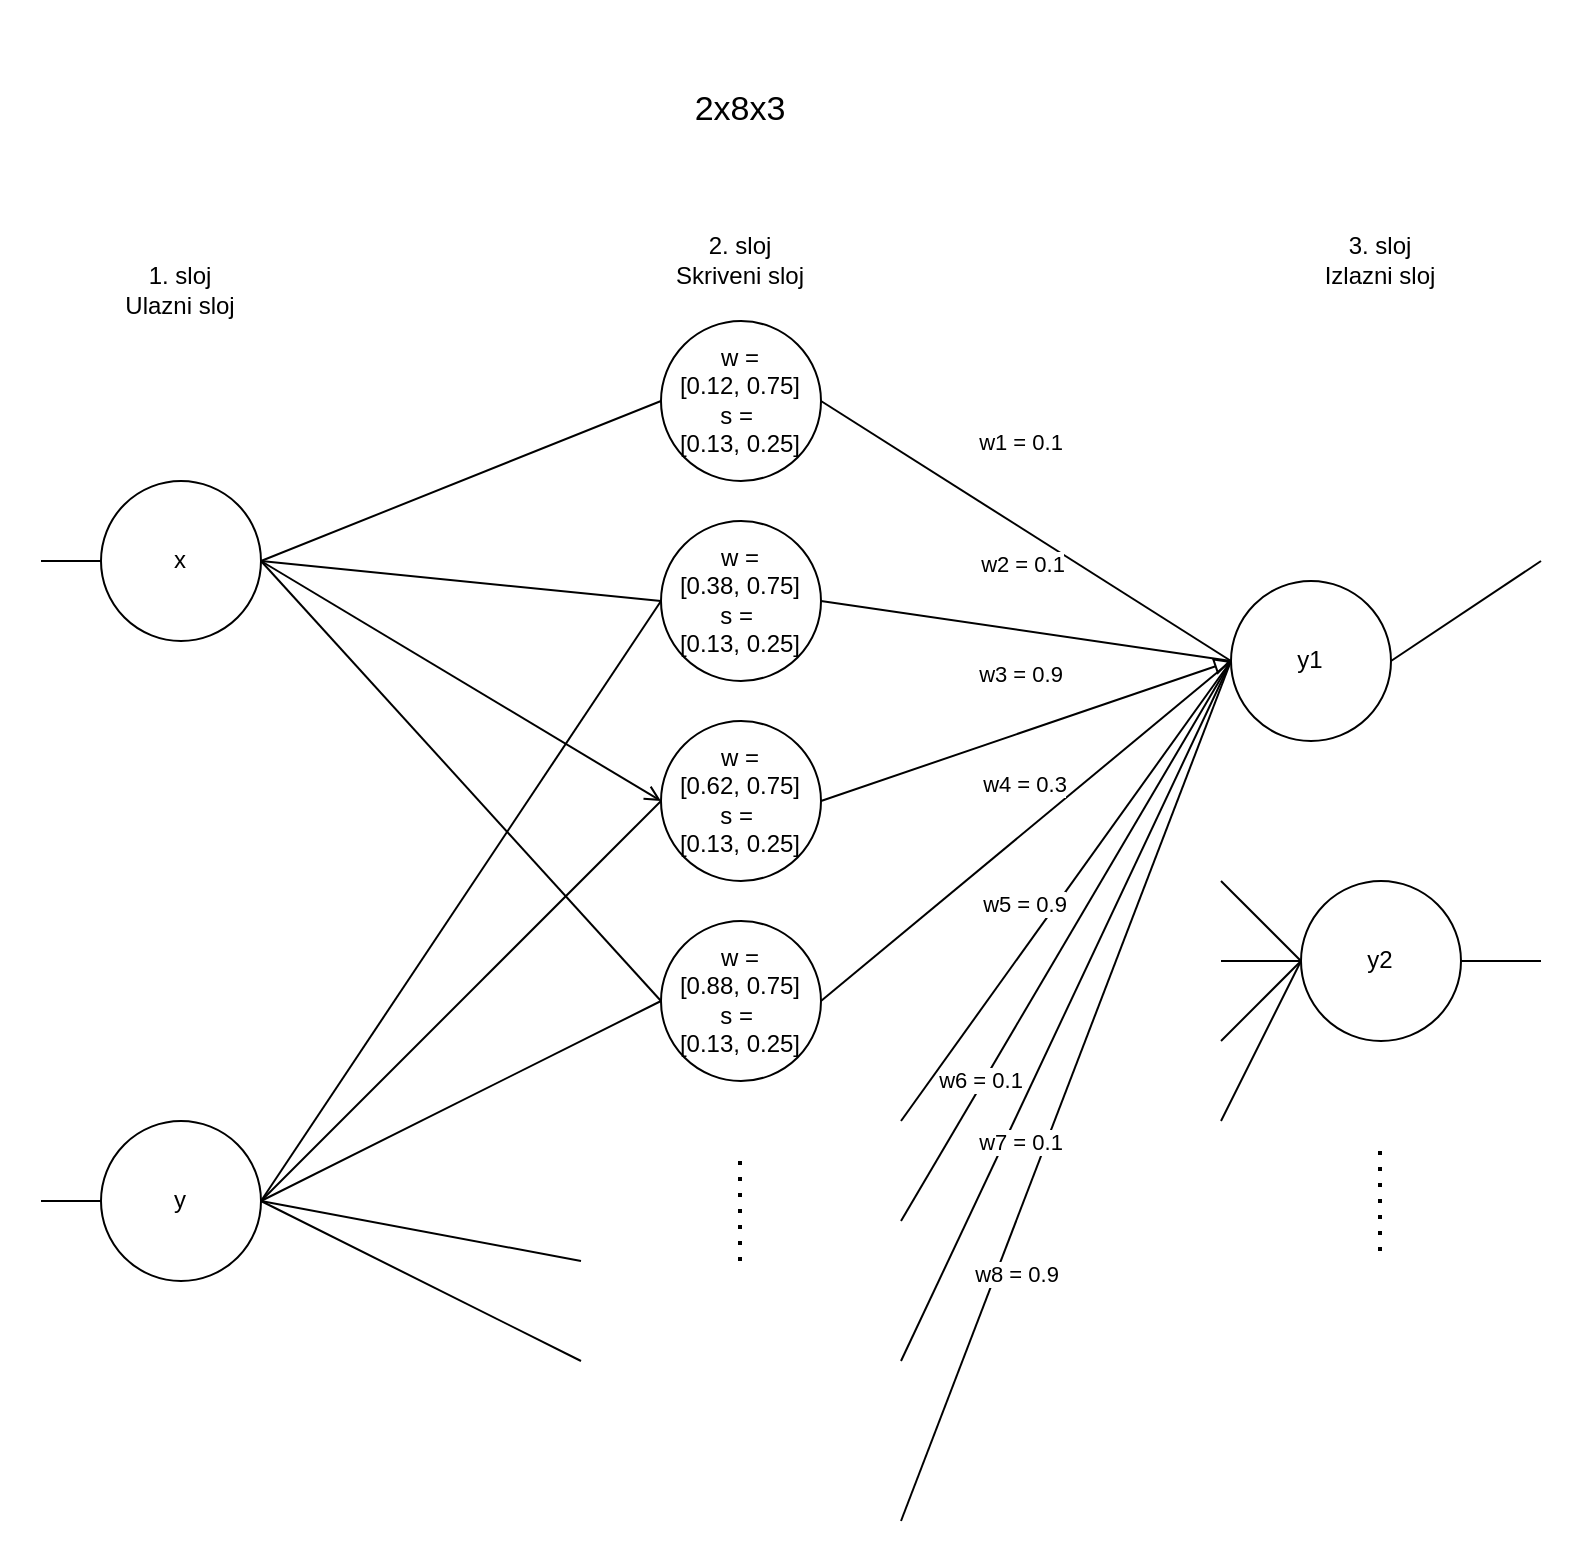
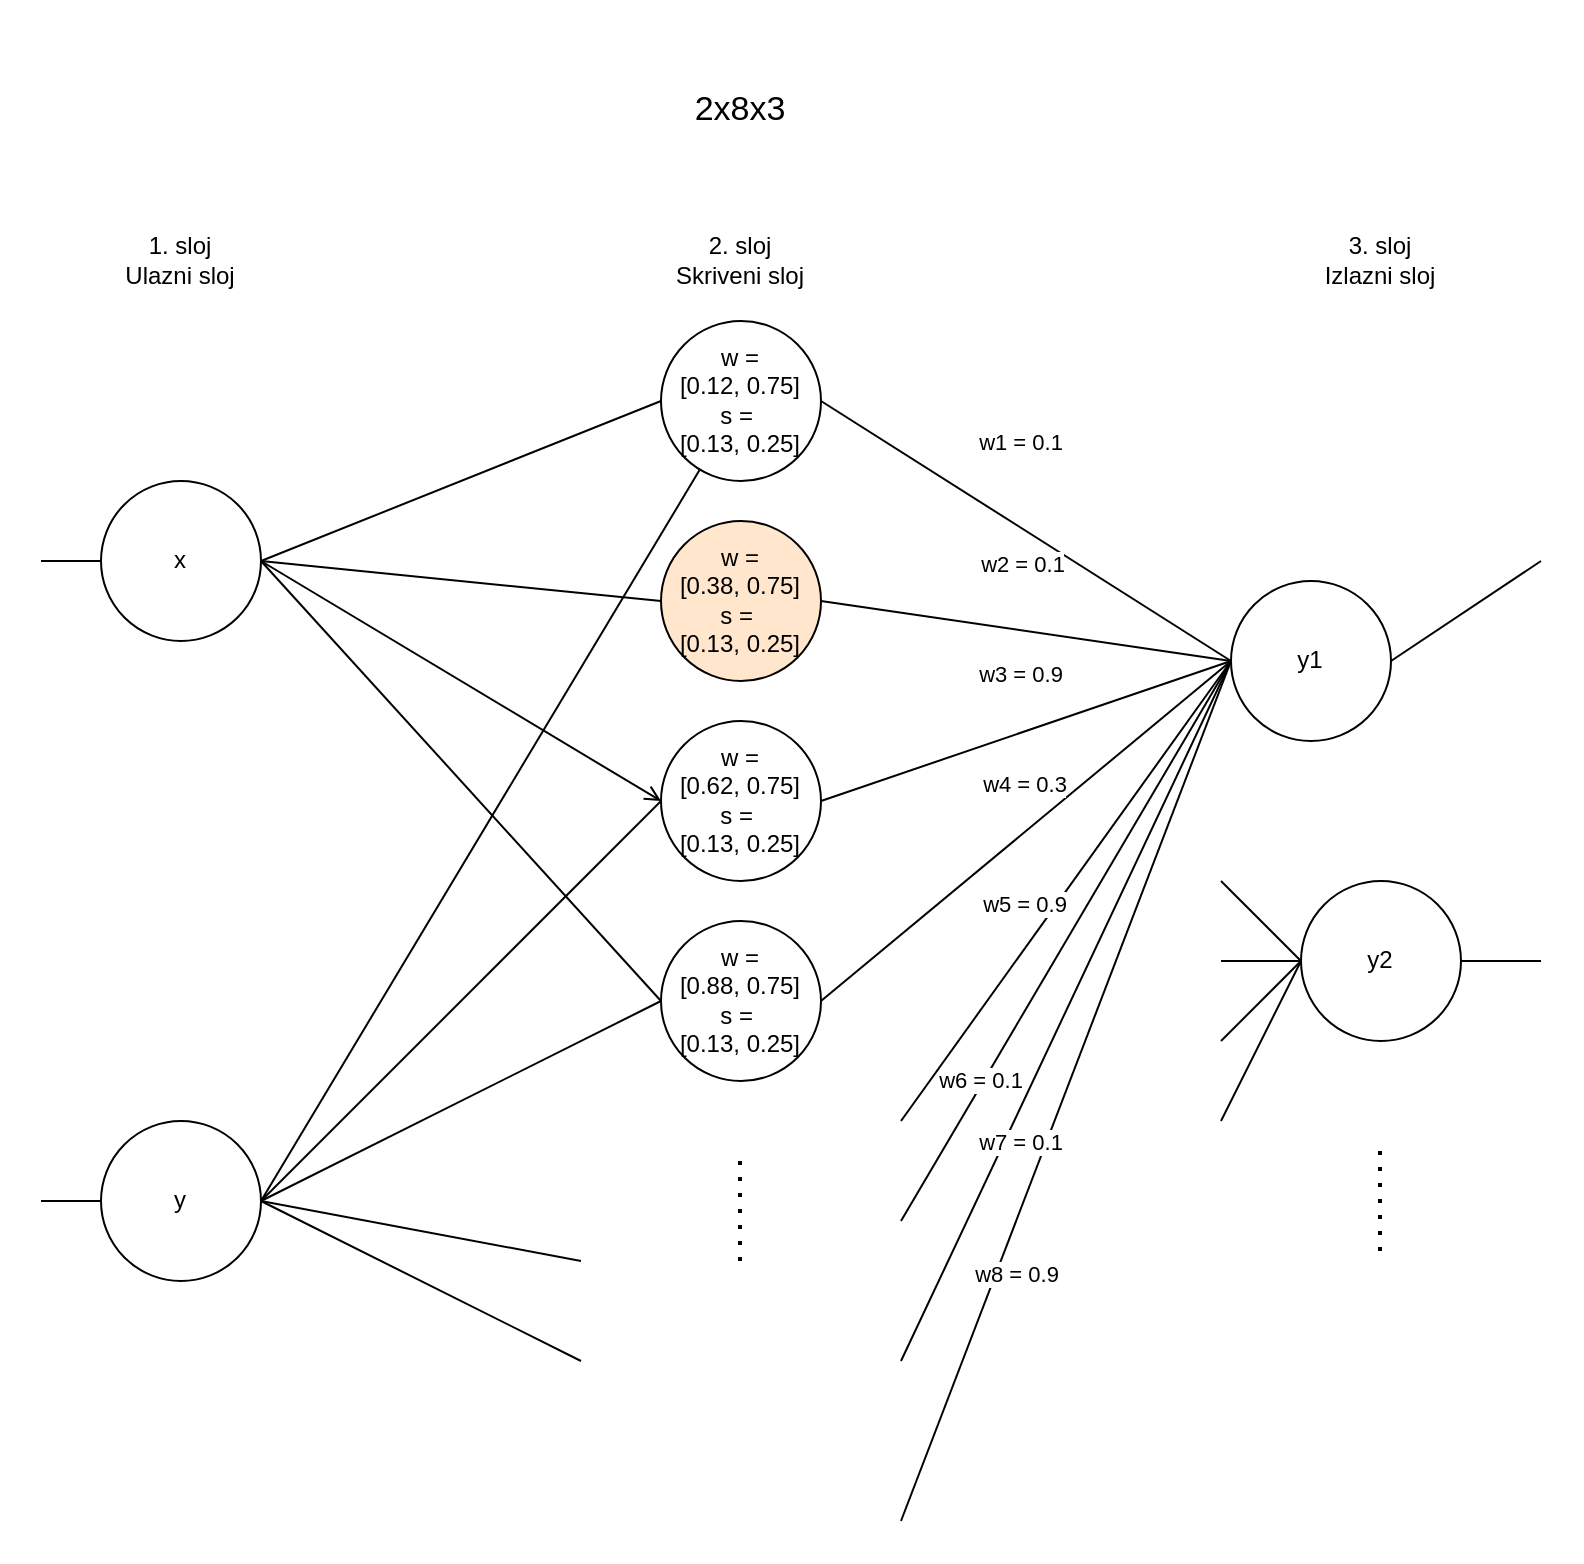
(181, 291) -> (181, 261)
(741, 601) -> (741, 601)
(1214, 667) -> (1218, 666)
(463, 897) -> (404, 963)
